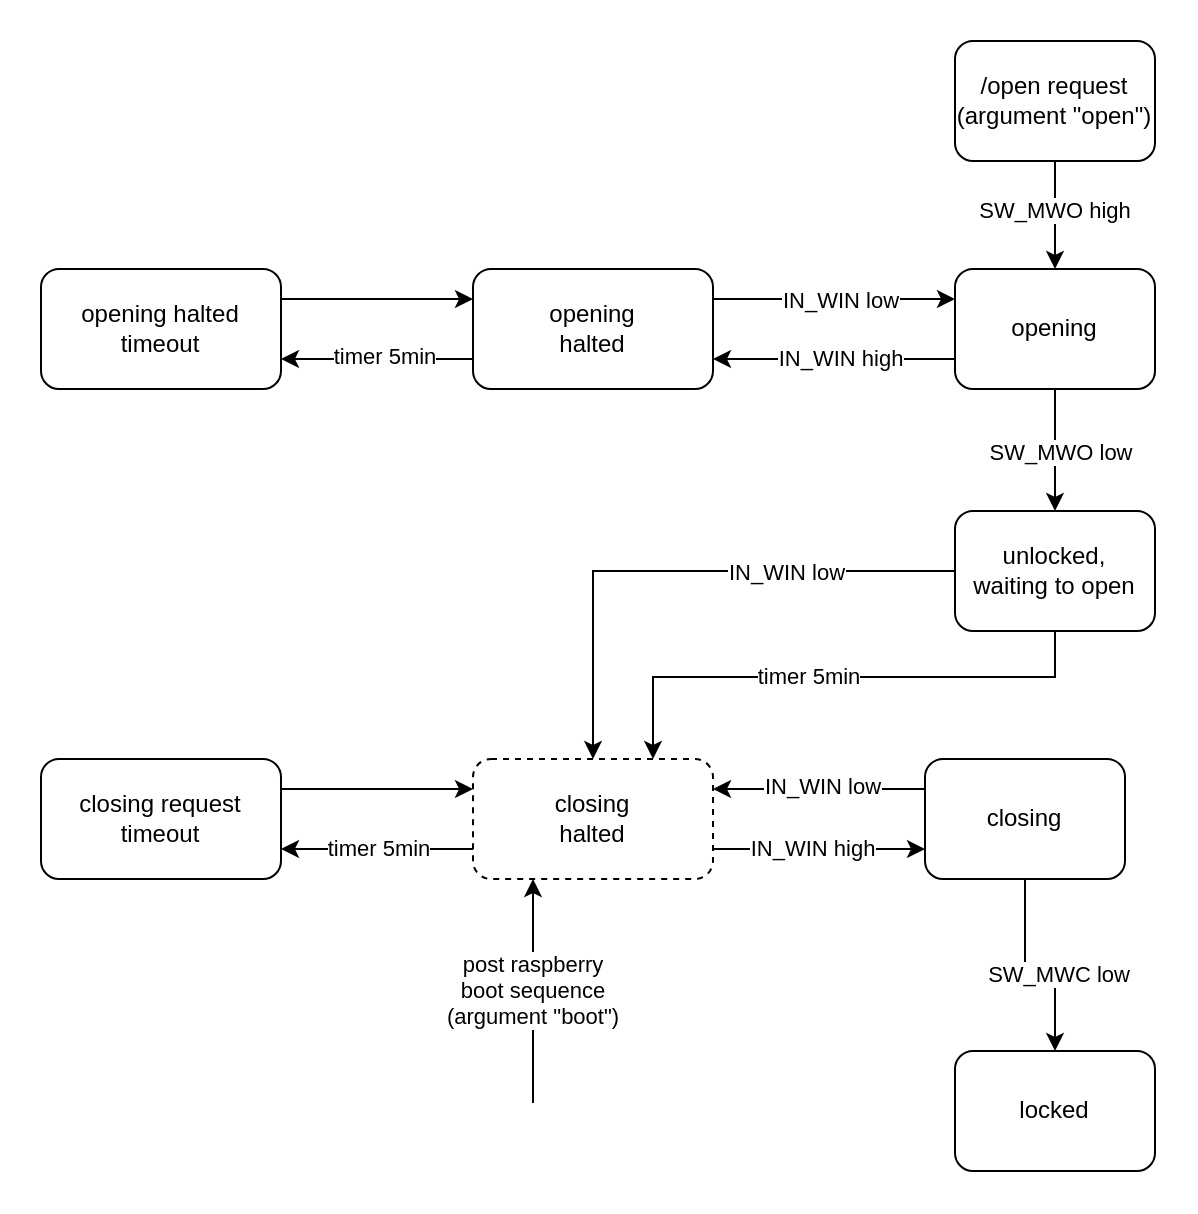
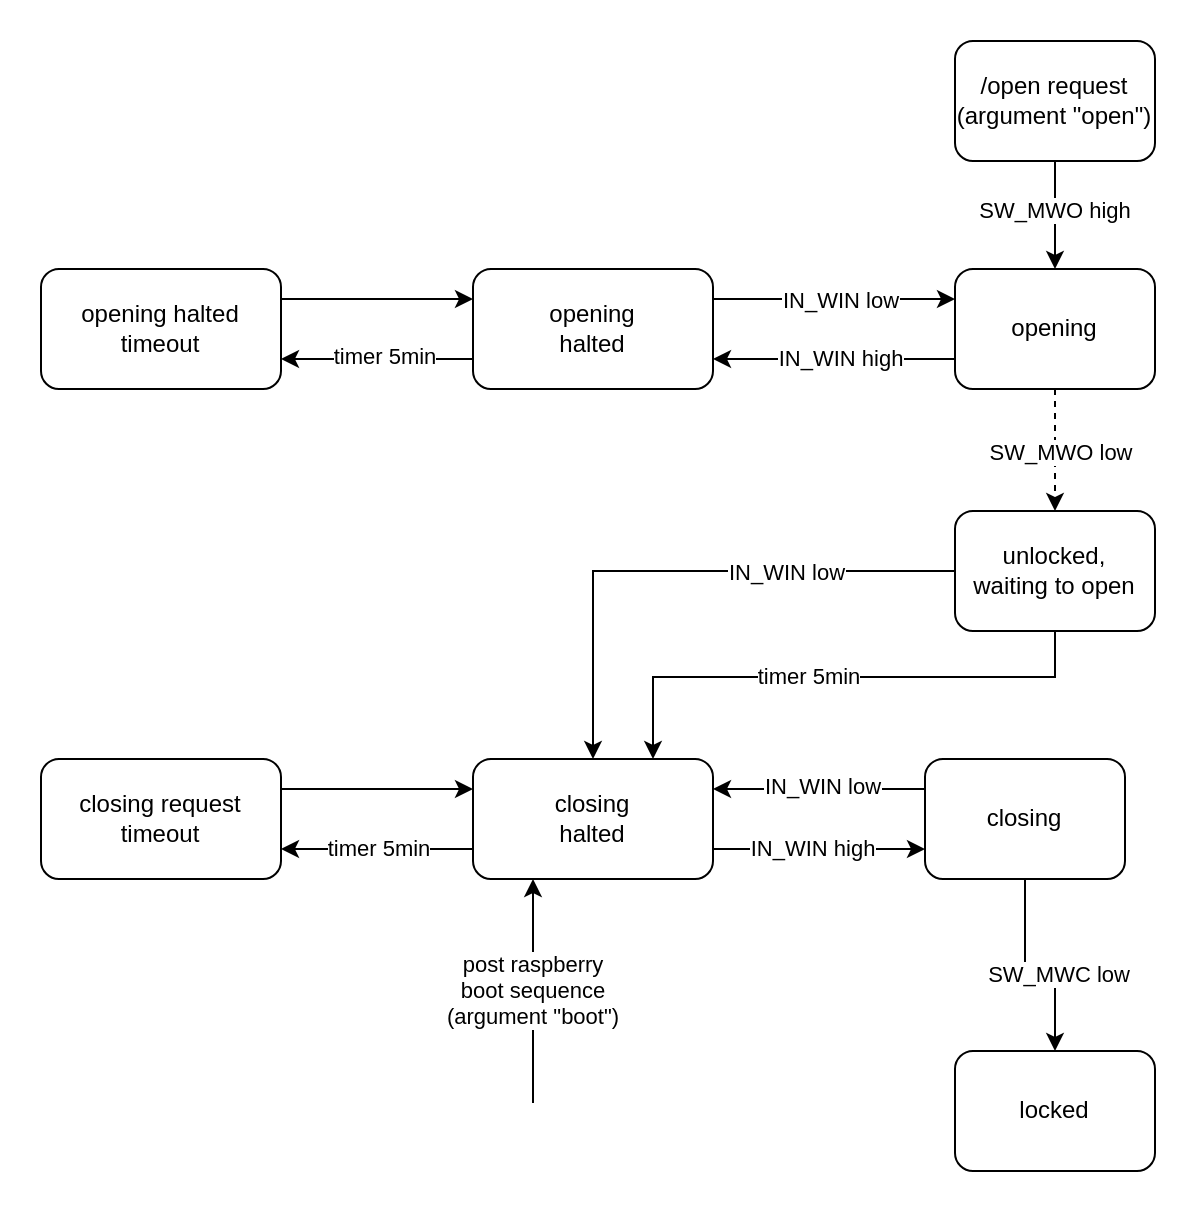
(1055, 414) -> (1055, 414)
(593, 819) -> (593, 819)
